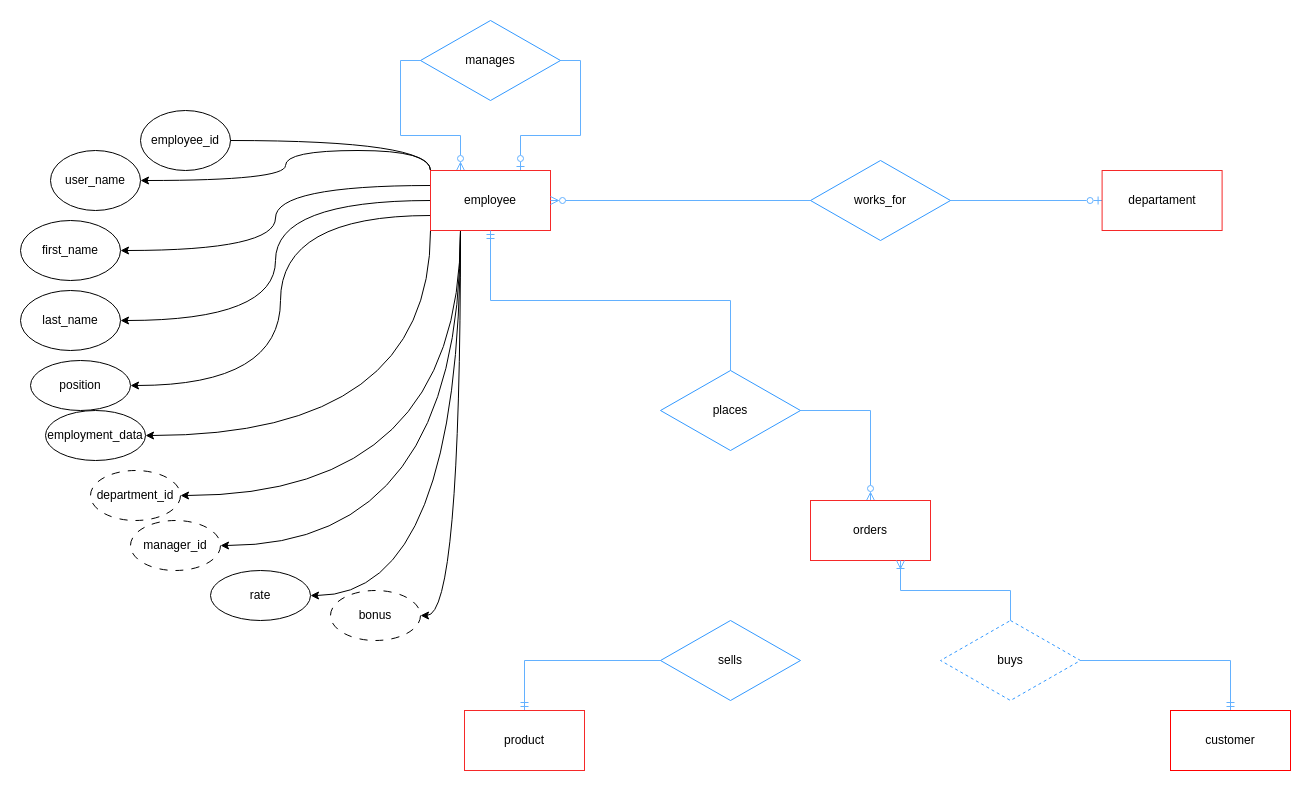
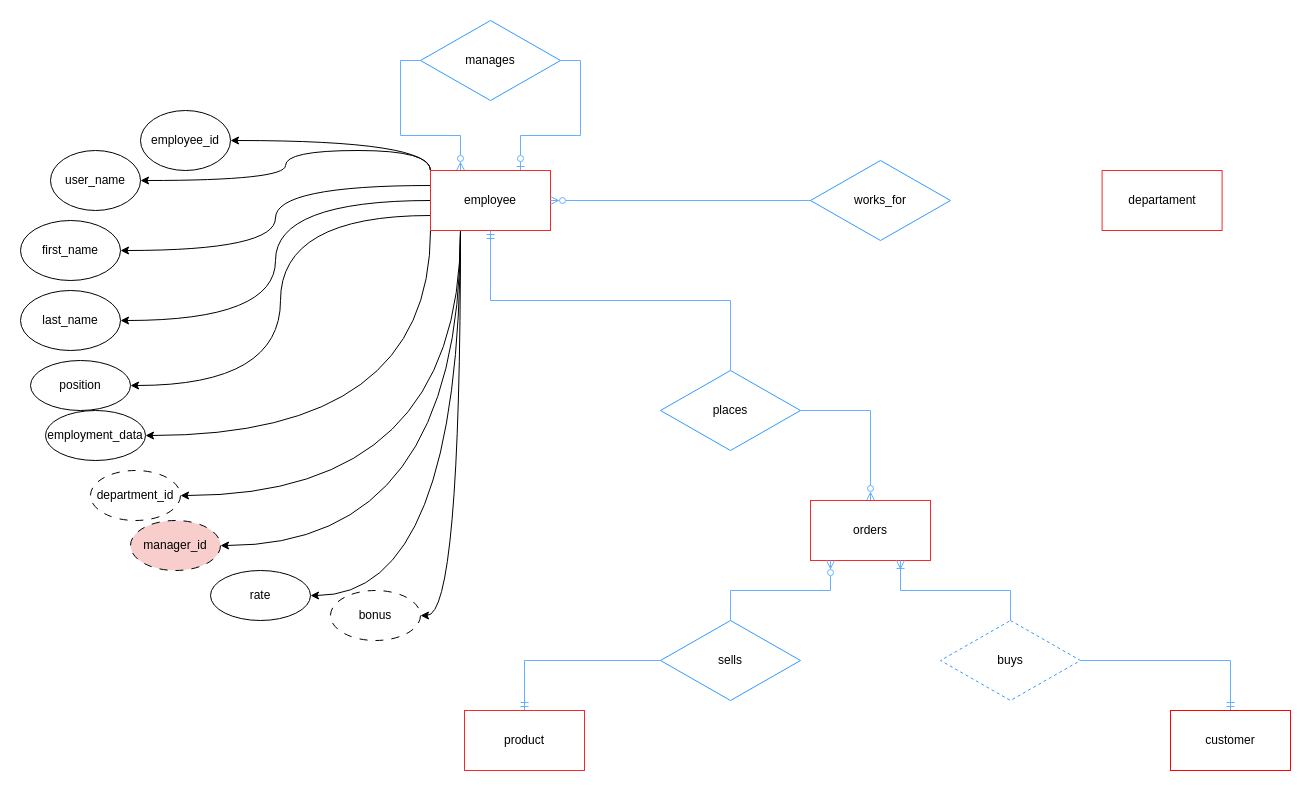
(237, 141) -> (239, 141)
(1019, 201) -> none
(176, 546) -> (176, 546)
none -> (773, 591)
